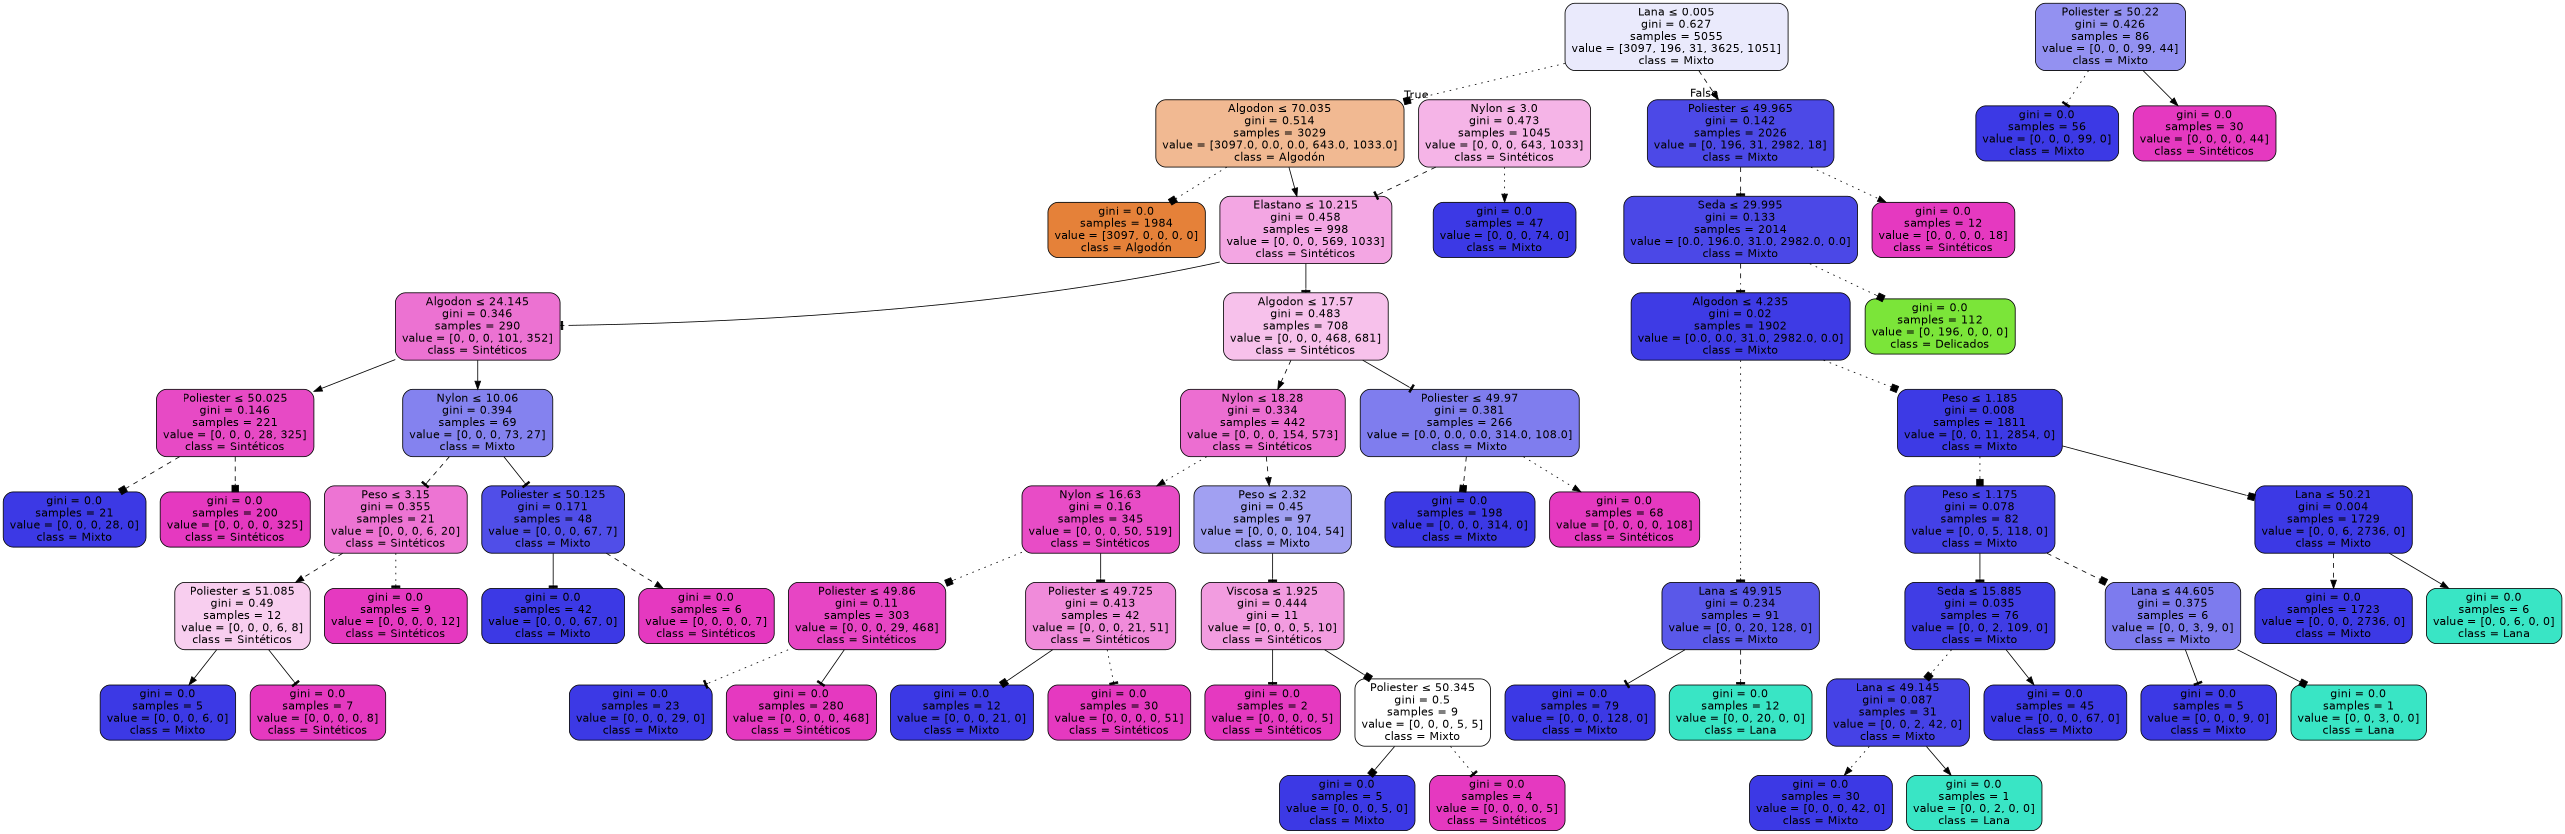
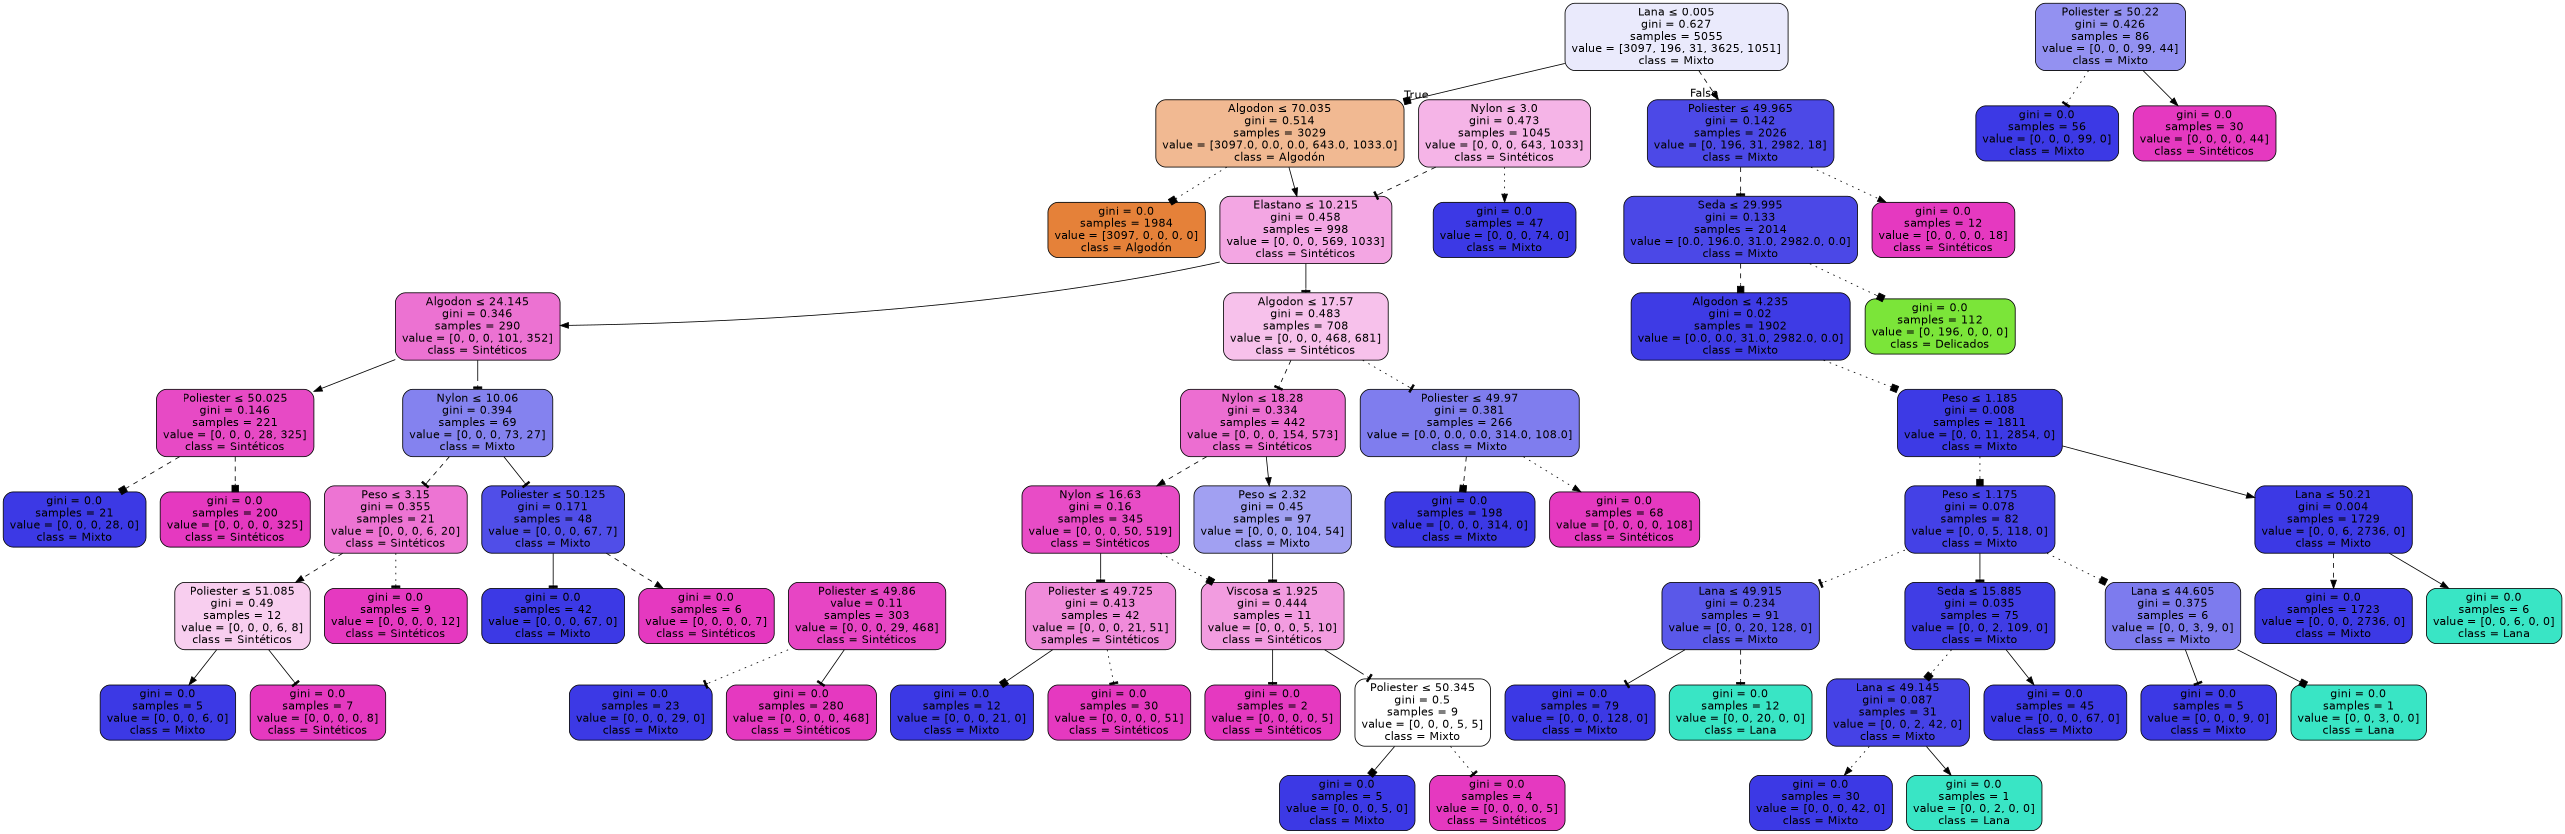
(1488, 81) -> (1488, 81)
(1741, 274) -> (1741, 274)
(896, 309) -> (896, 309)
(478, 371) -> (478, 371)
(1286, 371) -> (1286, 371)
(1386, 374) -> (1386, 374)
(1267, 467) -> (1267, 467)
(1185, 469) -> (1185, 469)
(1741, 469) -> (1864, 566)
(2154, 471) -> (2154, 471)
(988, 566) -> (1183, 566)
(2073, 566) -> (2073, 566)
(867, 603) -> (867, 603)
(1273, 616) -> (1273, 616)
(1980, 616) -> (1980, 616)
(1101, 640) -> (1101, 640)
(1344, 662) -> (1344, 662)
